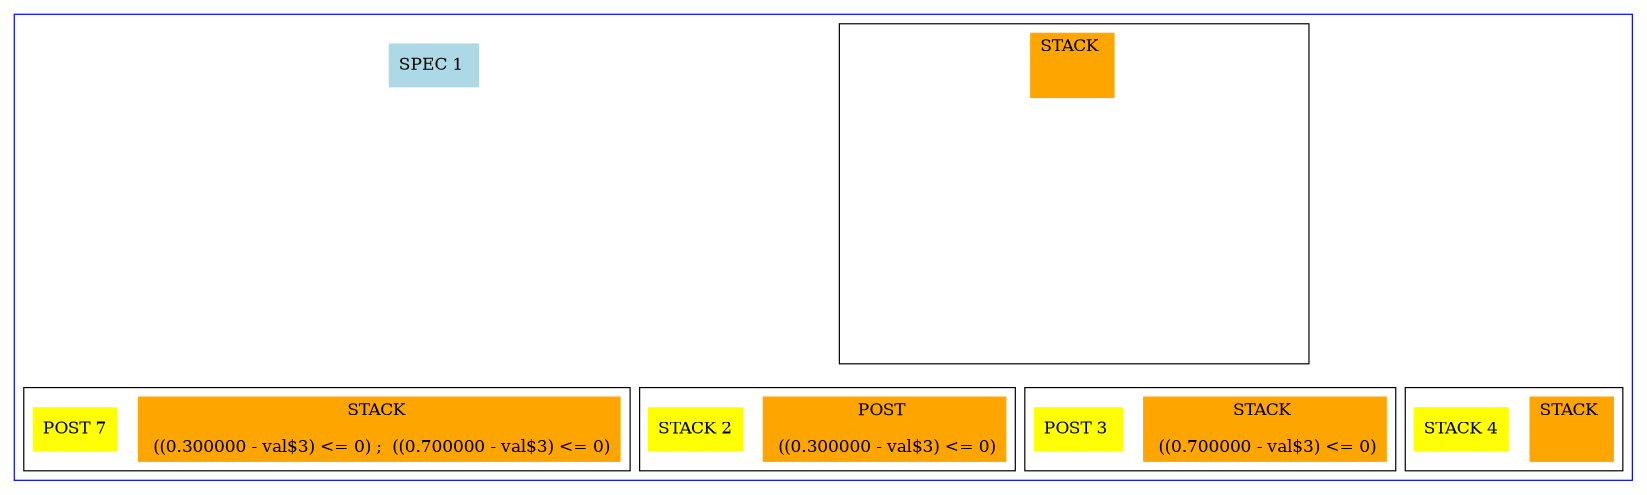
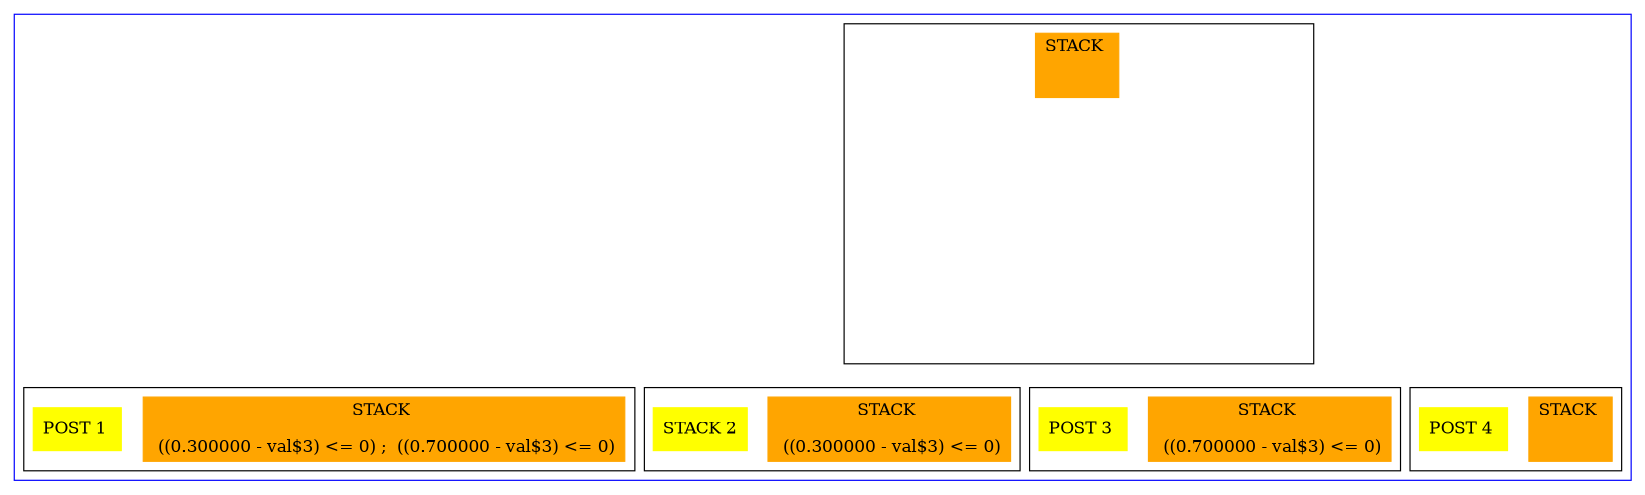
(434, 65) -> none
(75, 429) -> (77, 429)
(885, 429) -> (889, 429)
(1461, 429) -> (1464, 429)
